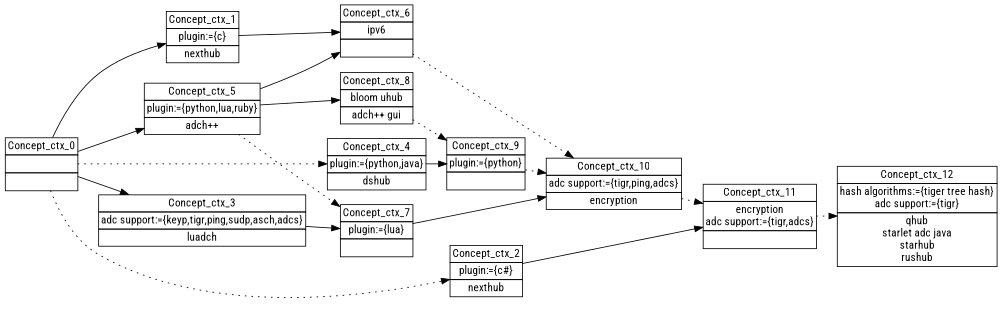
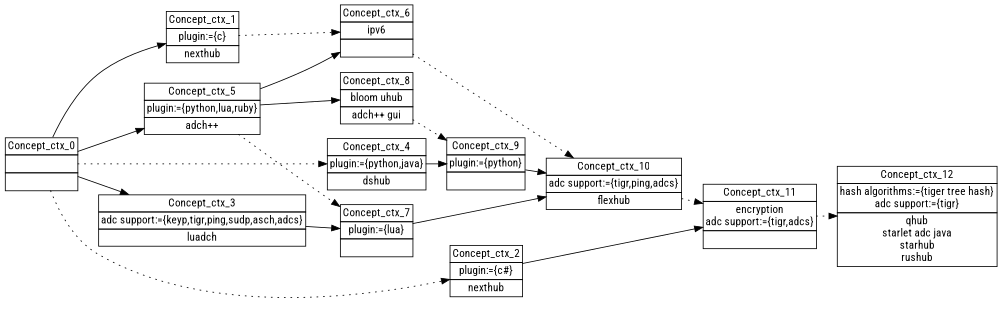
(285, 34) -> (285, 34)
(532, 171) -> (532, 171)
(614, 201) -> (614, 201)
